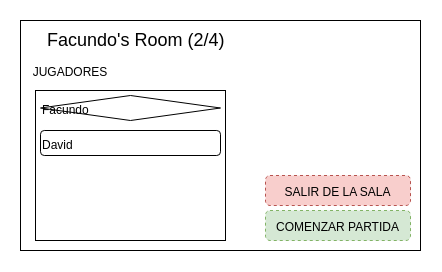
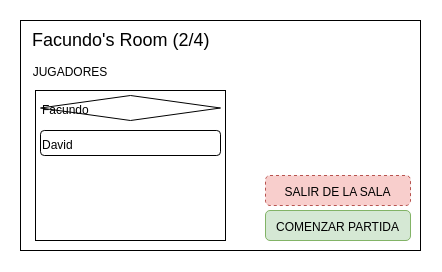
(146, 41) -> (131, 41)
(338, 226) -> (338, 226)
